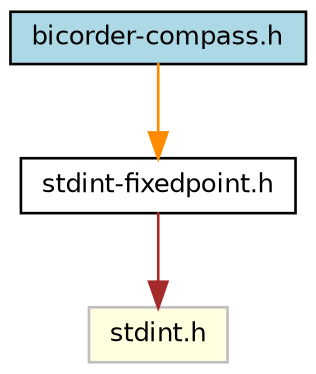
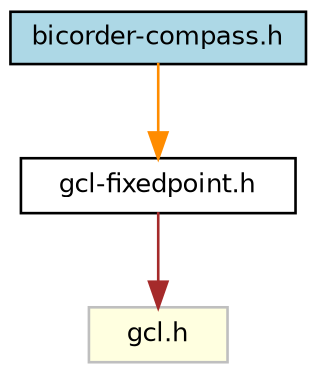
(158, 186) -> (158, 186)
(158, 335) -> (158, 335)
